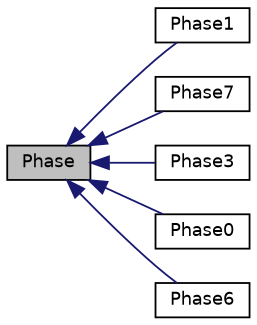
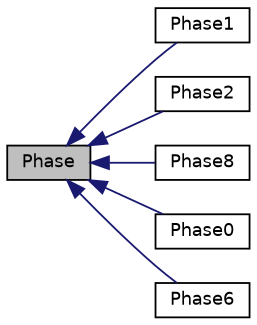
(203, 94) -> (203, 94)
(203, 163) -> (203, 163)
